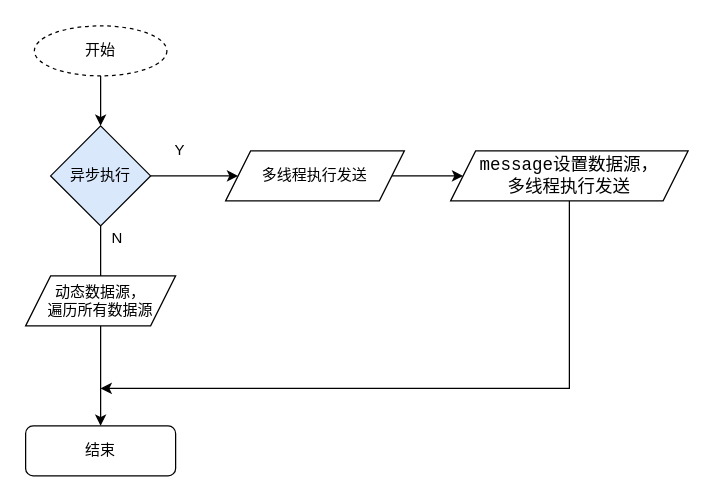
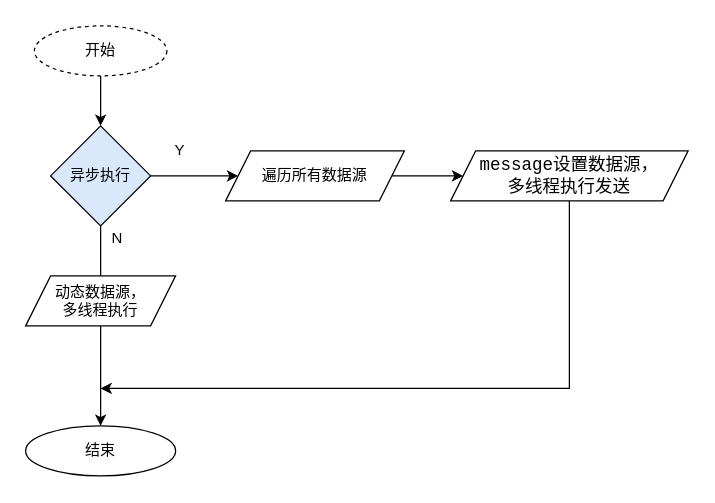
(315, 176) -> (315, 176)
(101, 301) -> (101, 301)
(101, 451) -> (101, 451)
